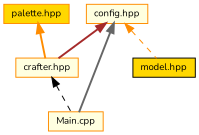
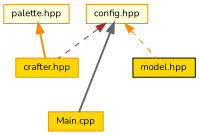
(36, 14) -> (36, 14)
(78, 44) -> (78, 44)
(47, 68) -> (47, 68)
(64, 99) -> none
(76, 121) -> (76, 121)
